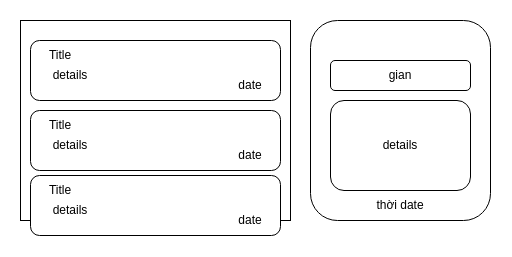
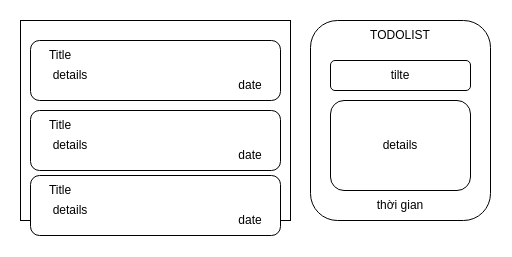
none -> (401, 36)
(401, 76) -> (401, 76)
(401, 206) -> (401, 206)
